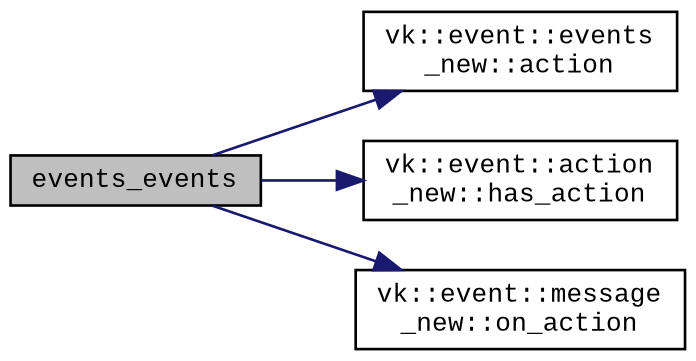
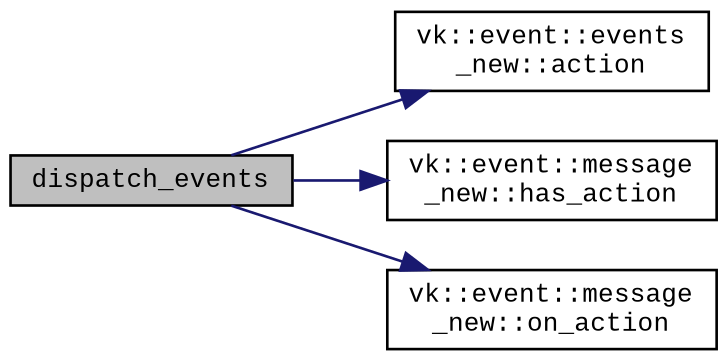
(136, 180) -> (151, 180)
(520, 180) -> (552, 180)
